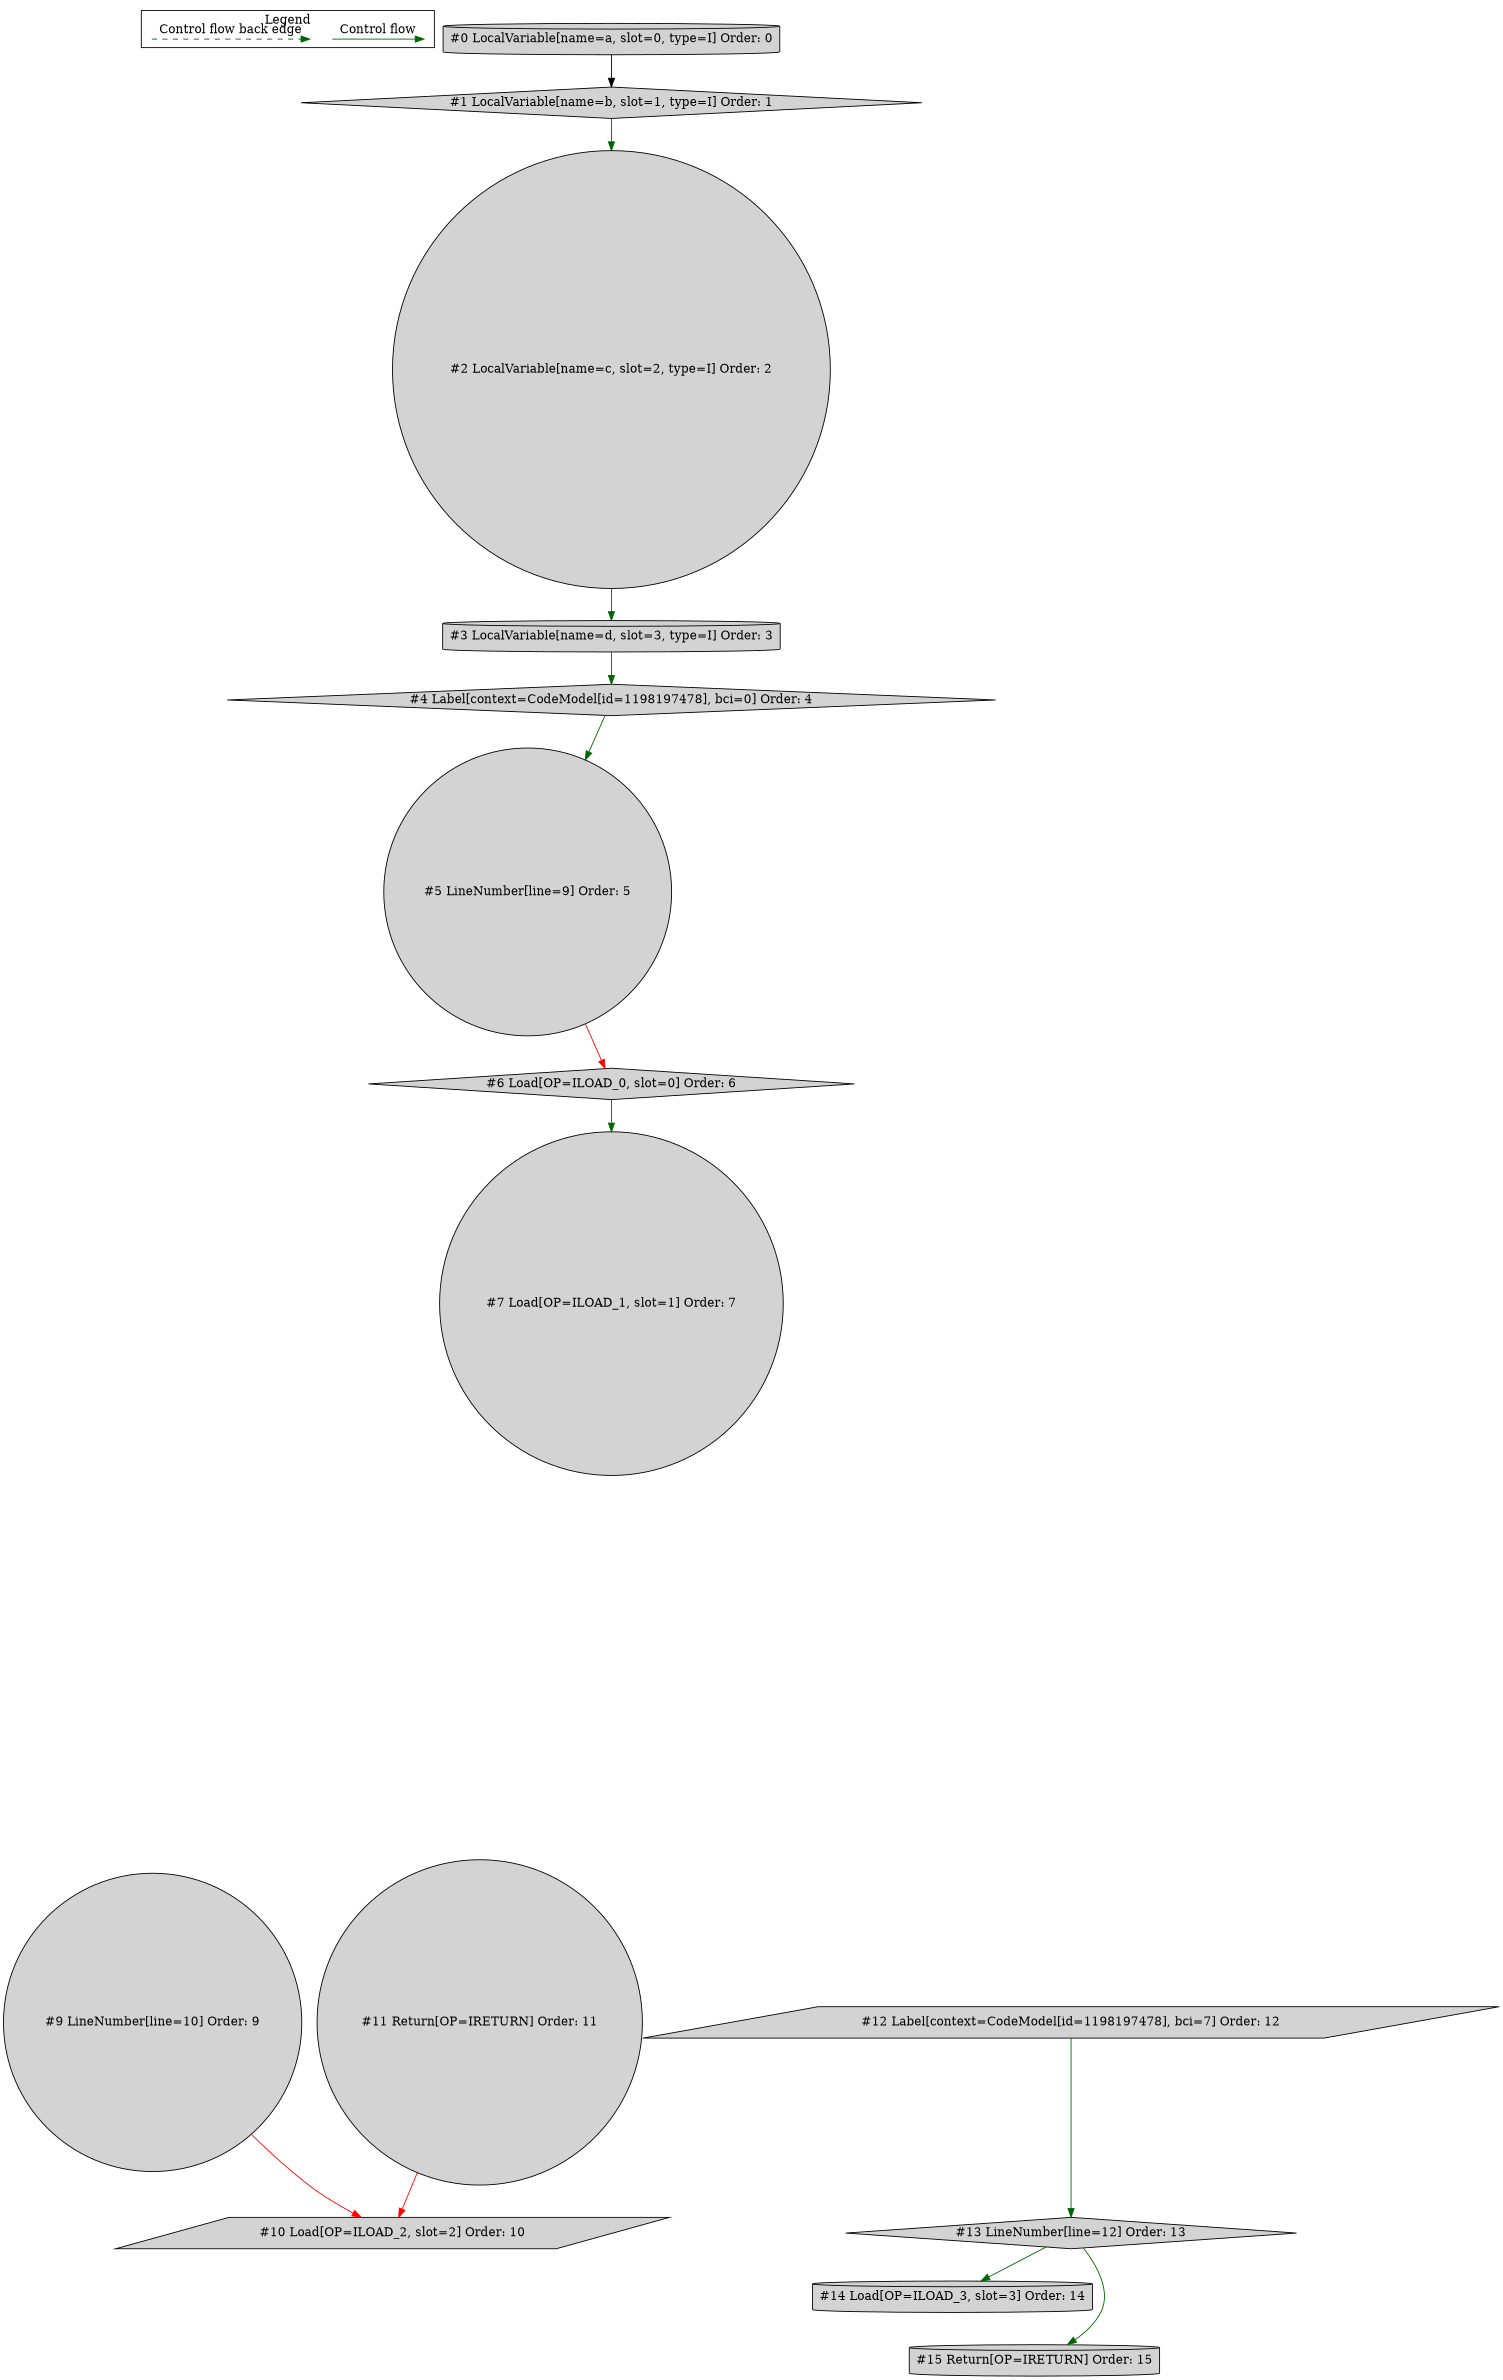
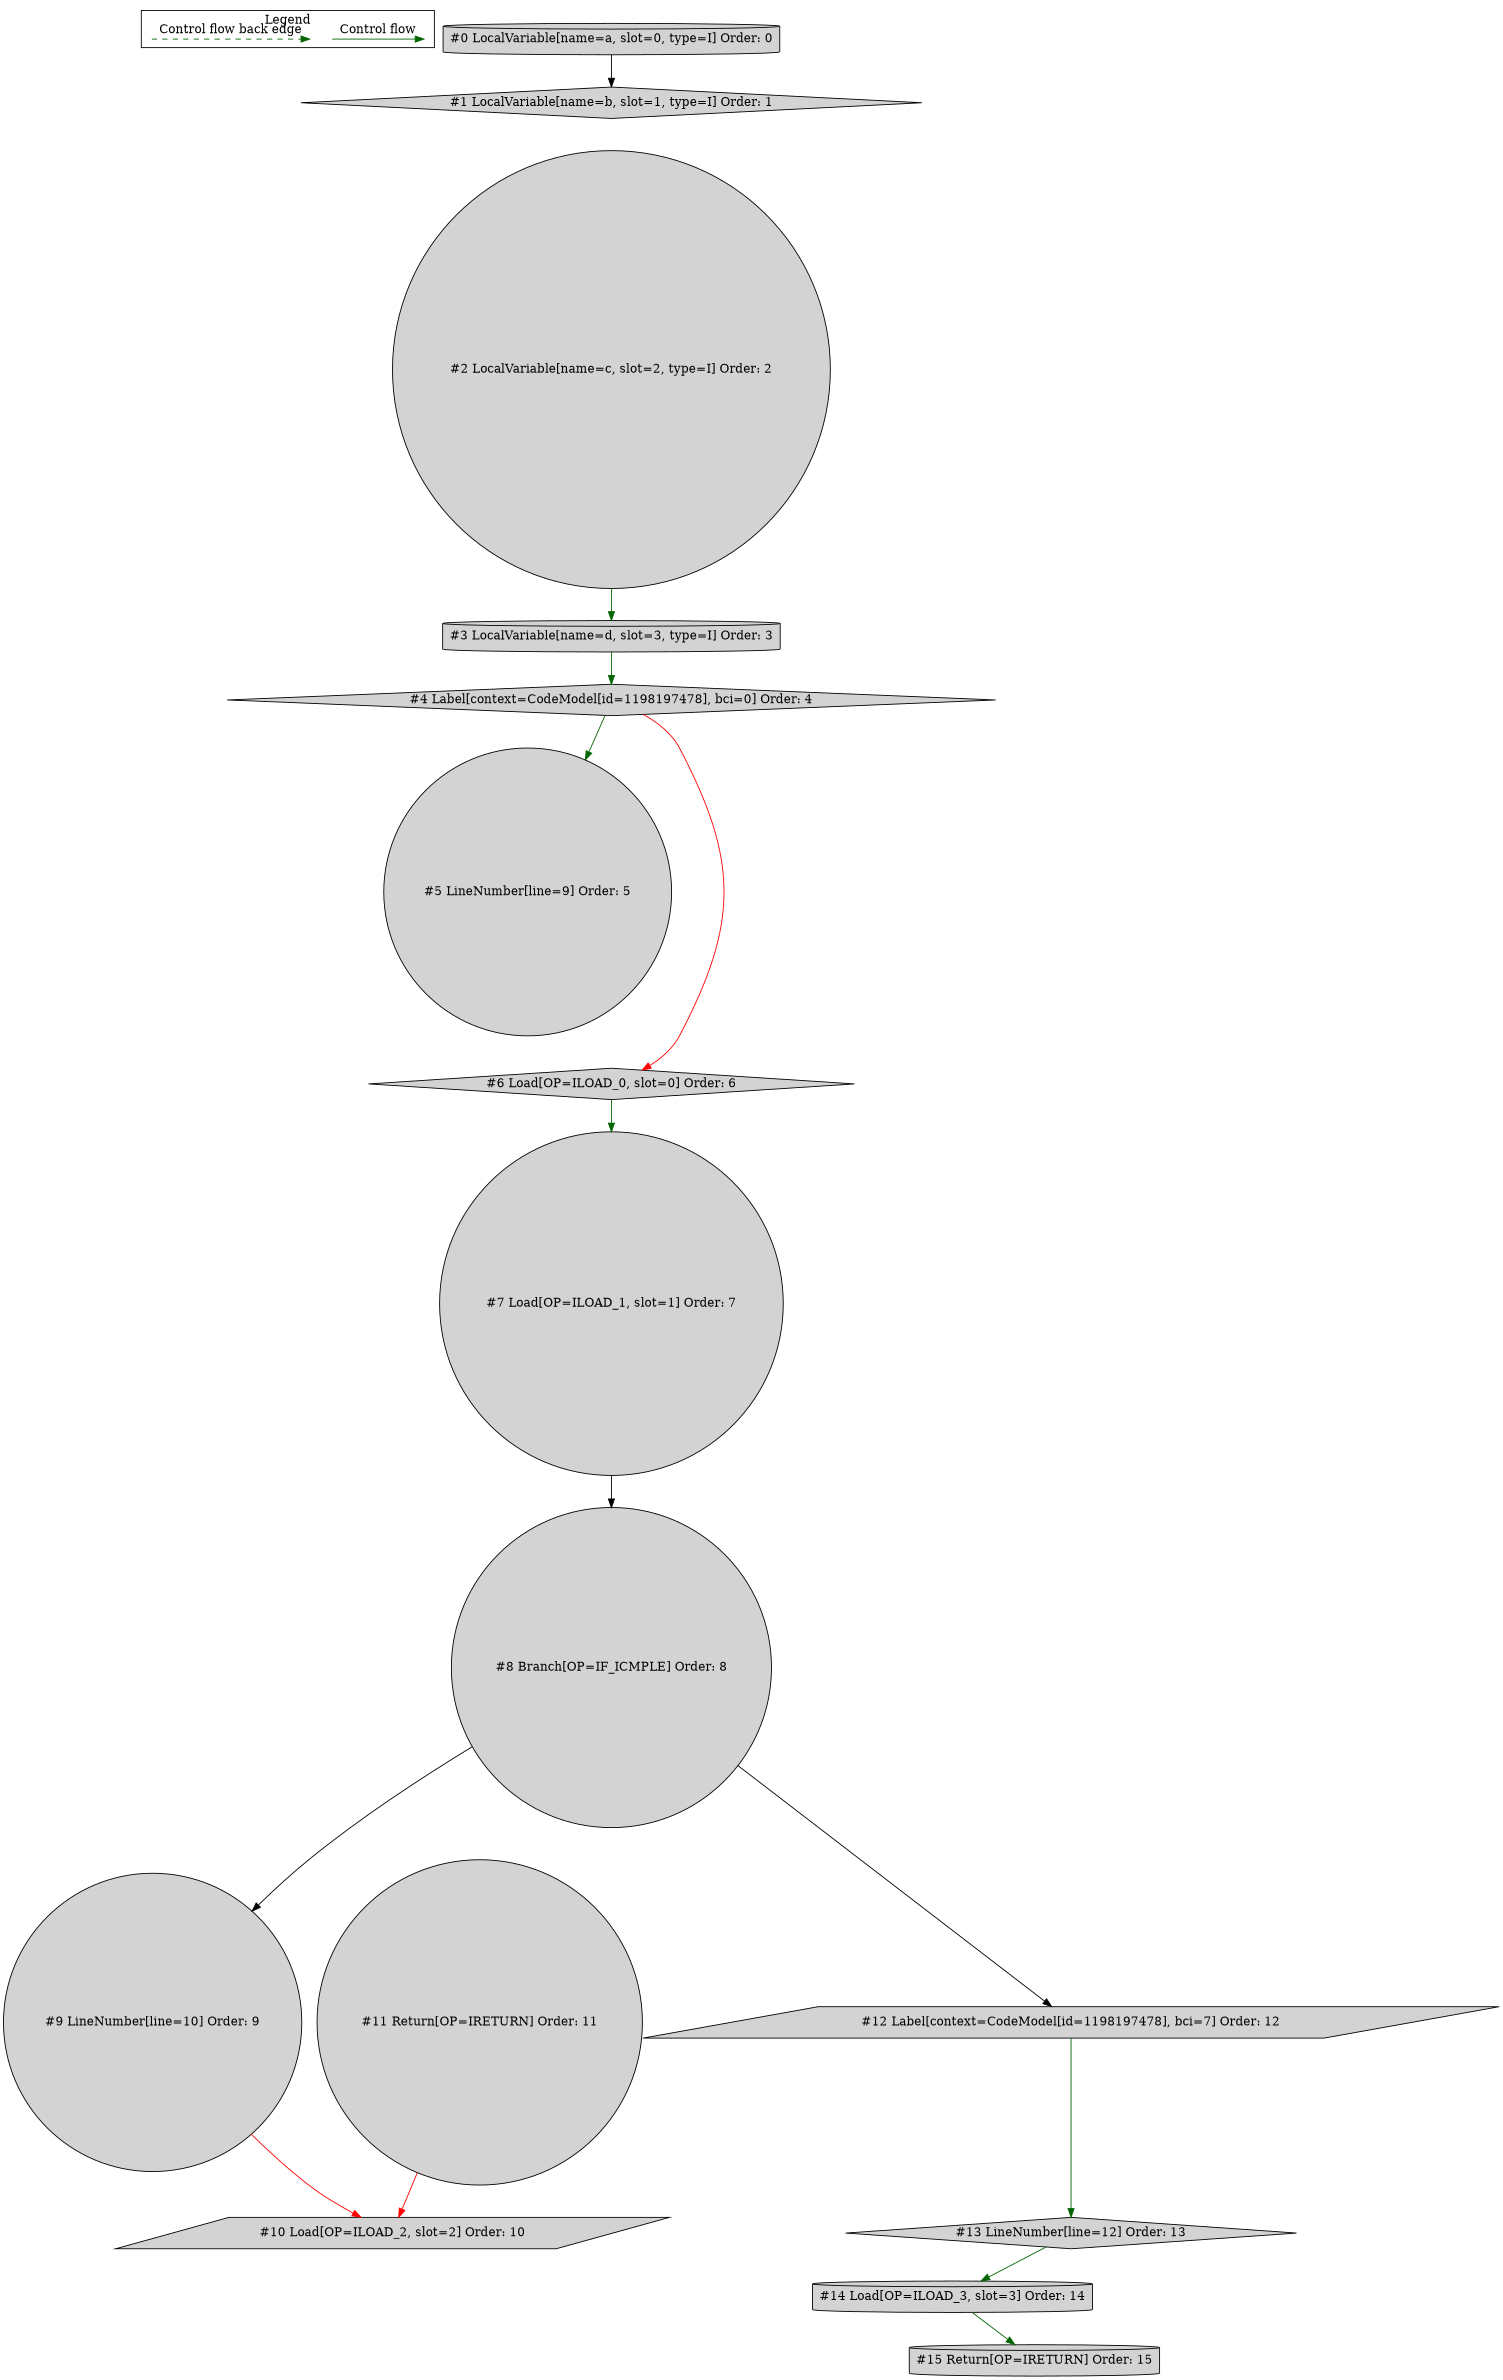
(611, 130) -> none
(593, 1042) -> (724, 888)
none -> (611, 1668)
(1104, 2297) -> (990, 2326)
